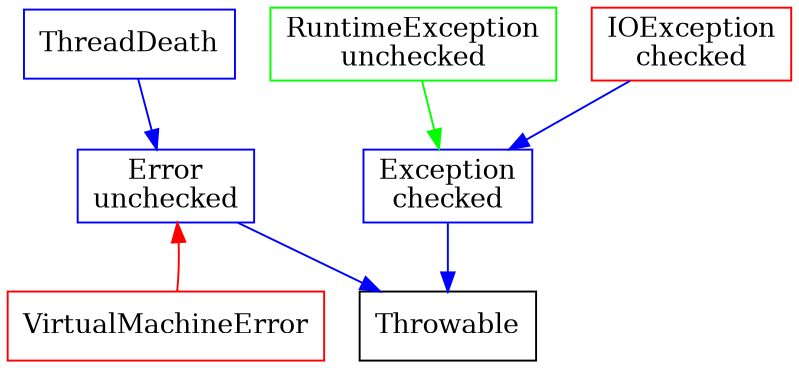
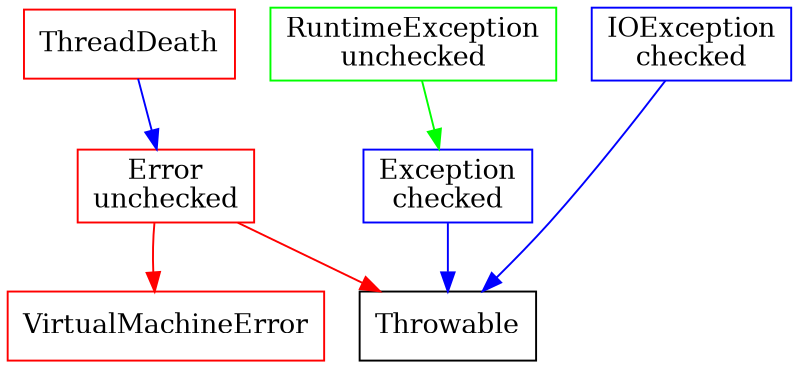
(129, 44) -> (129, 44)
(691, 44) -> (691, 44)
(578, 110) -> (584, 182)
(166, 186) -> (166, 186)
(300, 253) -> (300, 253)
(179, 267) -> (153, 248)
